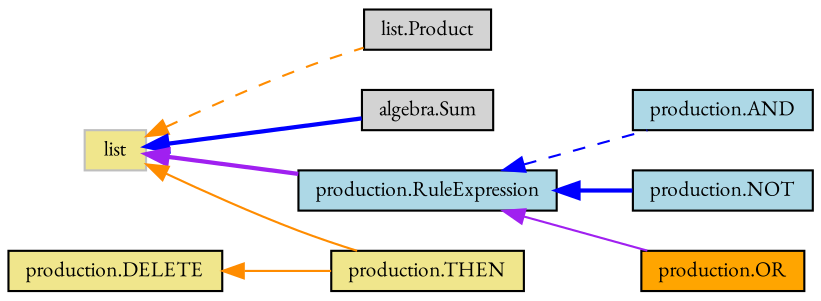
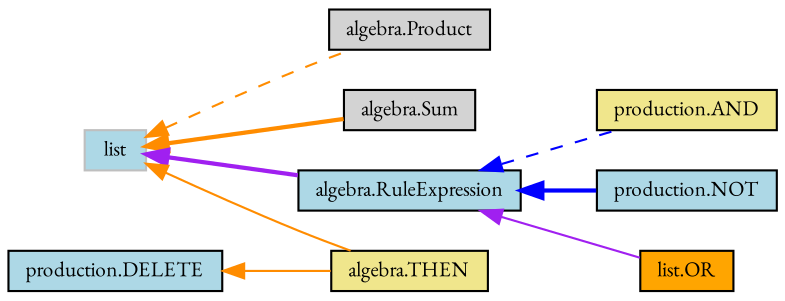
(428, 30) -> (410, 30)
(723, 110) -> (687, 110)
(265, 131) -> (255, 131)
(115, 150) -> (115, 150)
(428, 190) -> (410, 190)
(115, 271) -> (115, 271)
(428, 271) -> (410, 271)
(723, 271) -> (687, 271)
